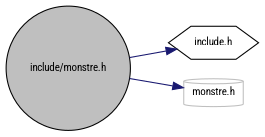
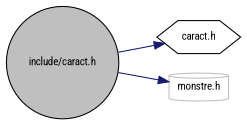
(213, 43) -> (199, 37)
(68, 68) -> (63, 63)
